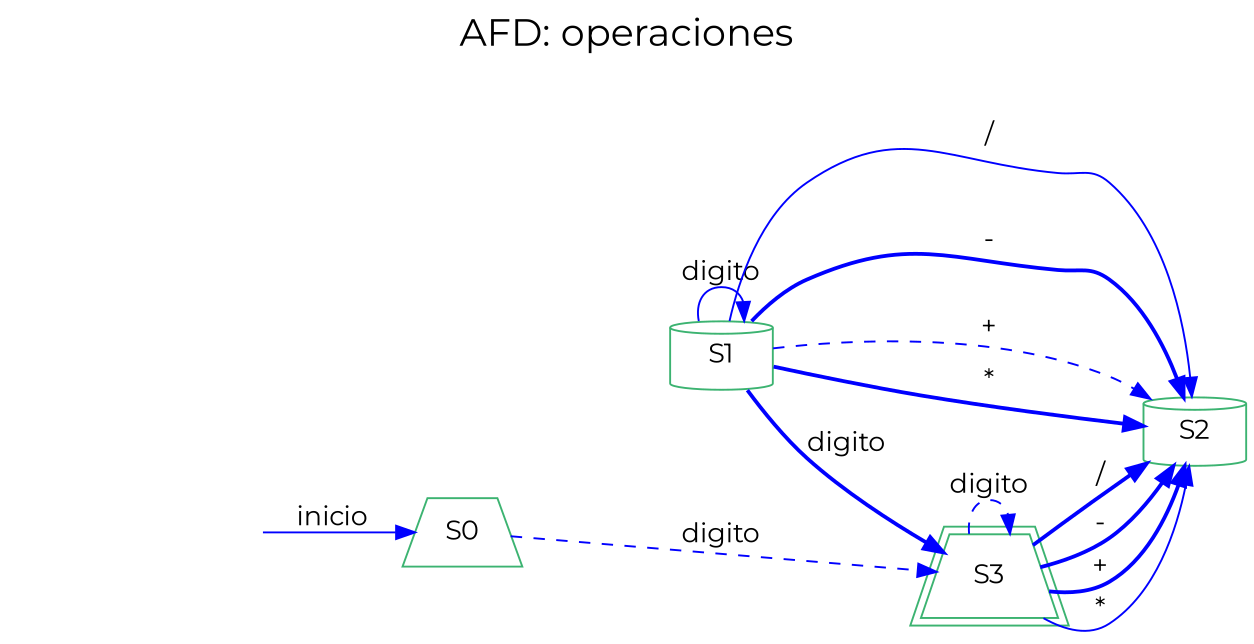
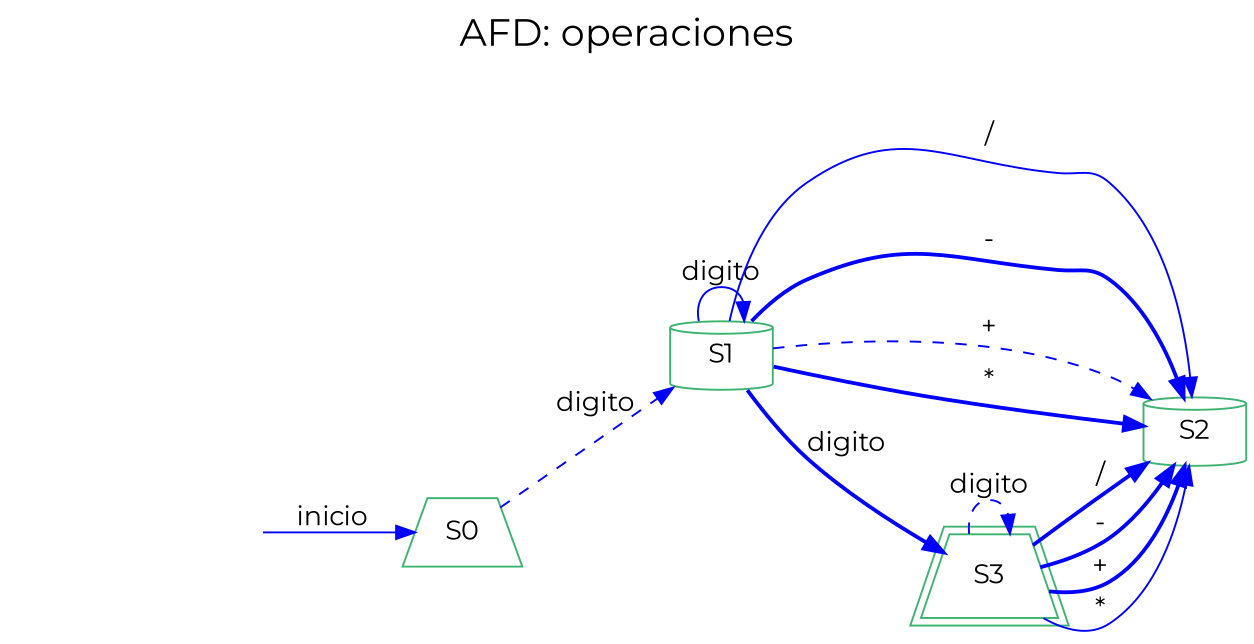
(714, 553) -> (579, 453)
